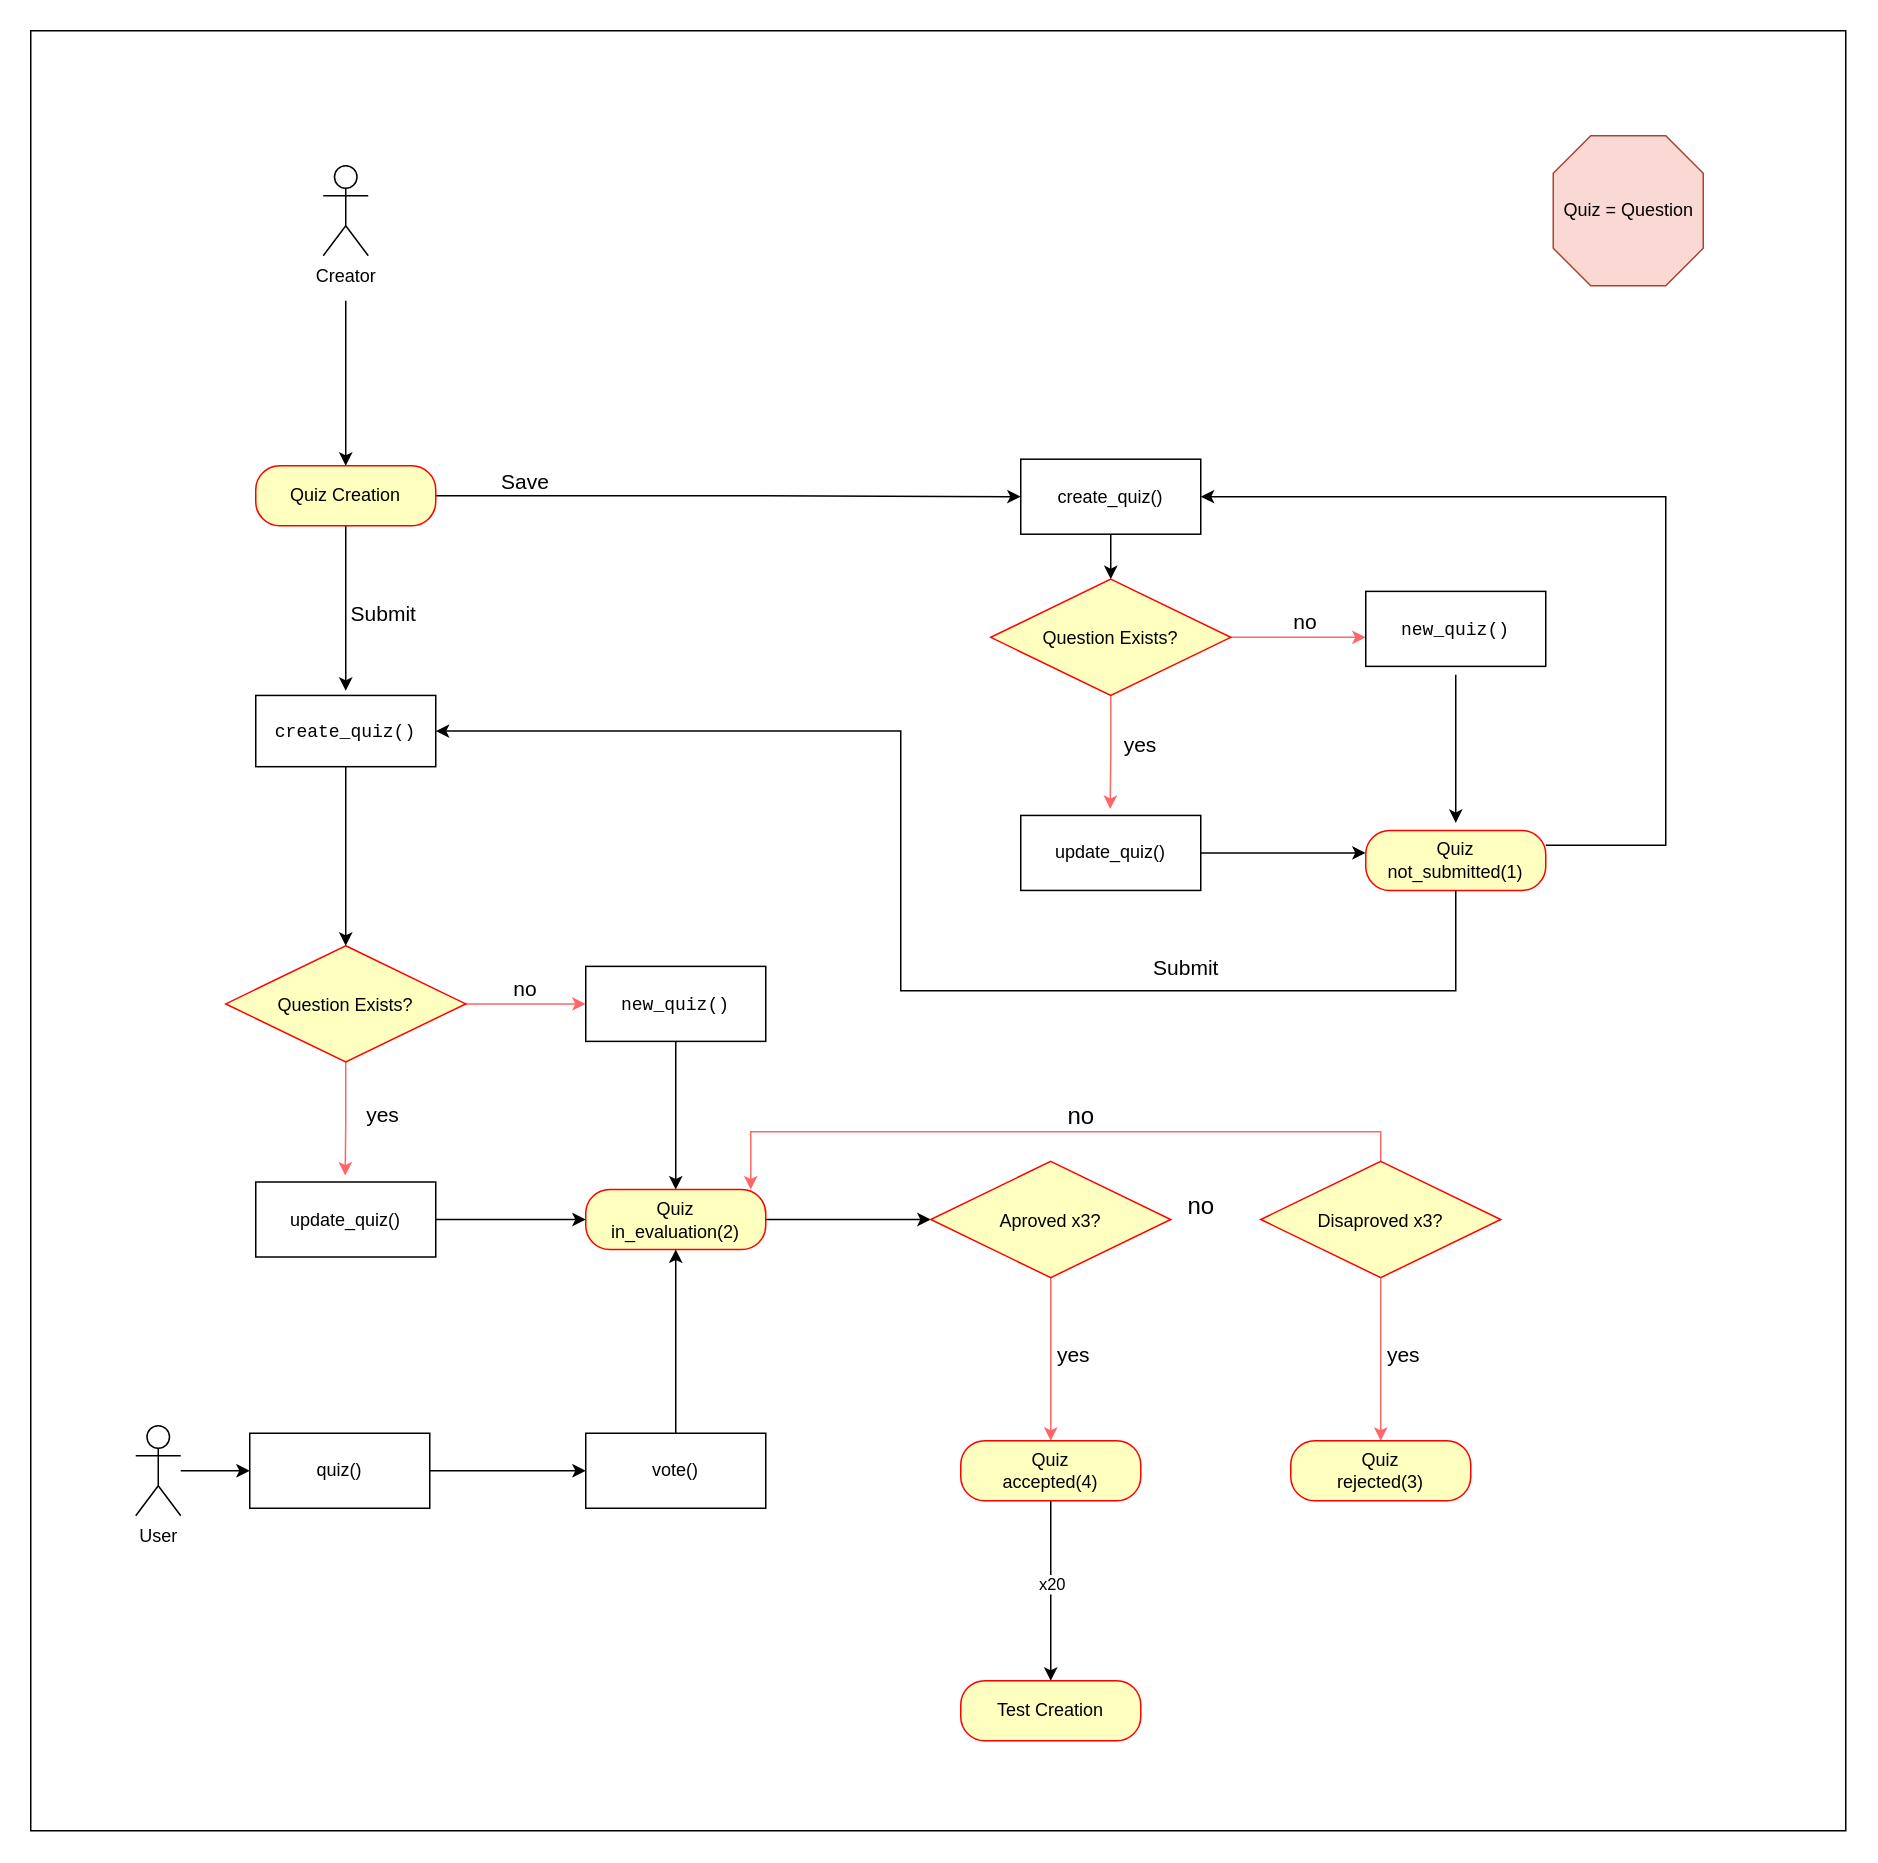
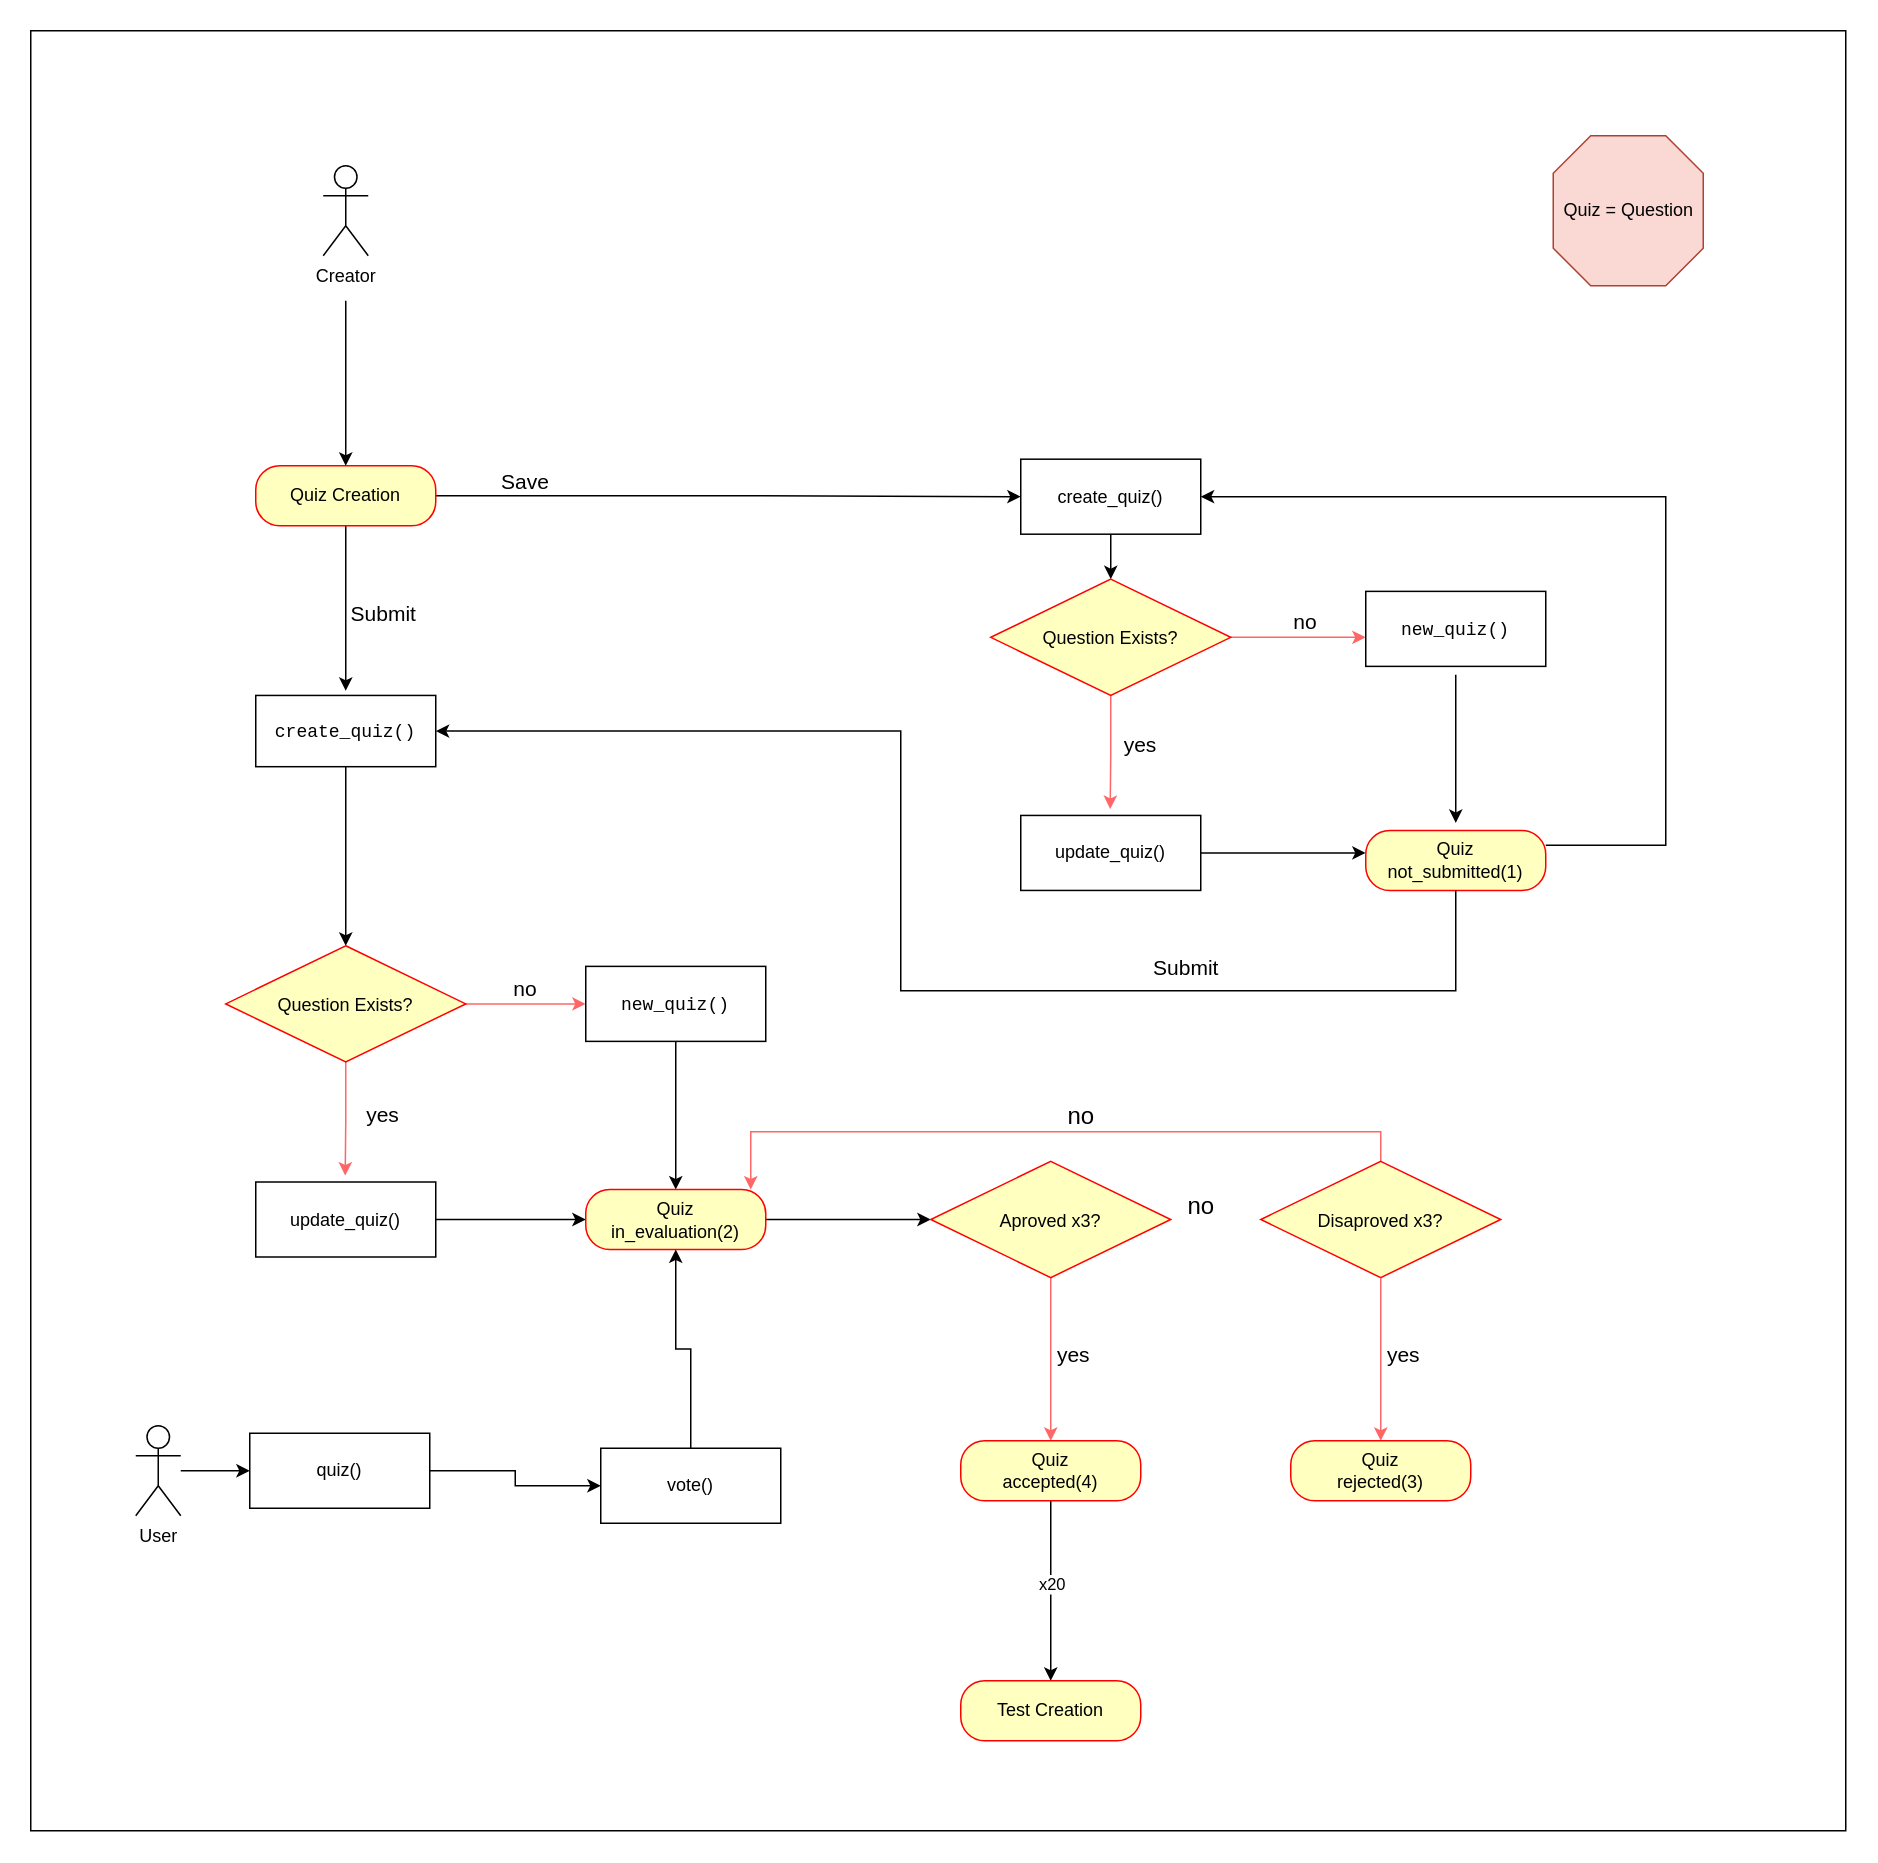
(676, 1471) -> (691, 1486)
